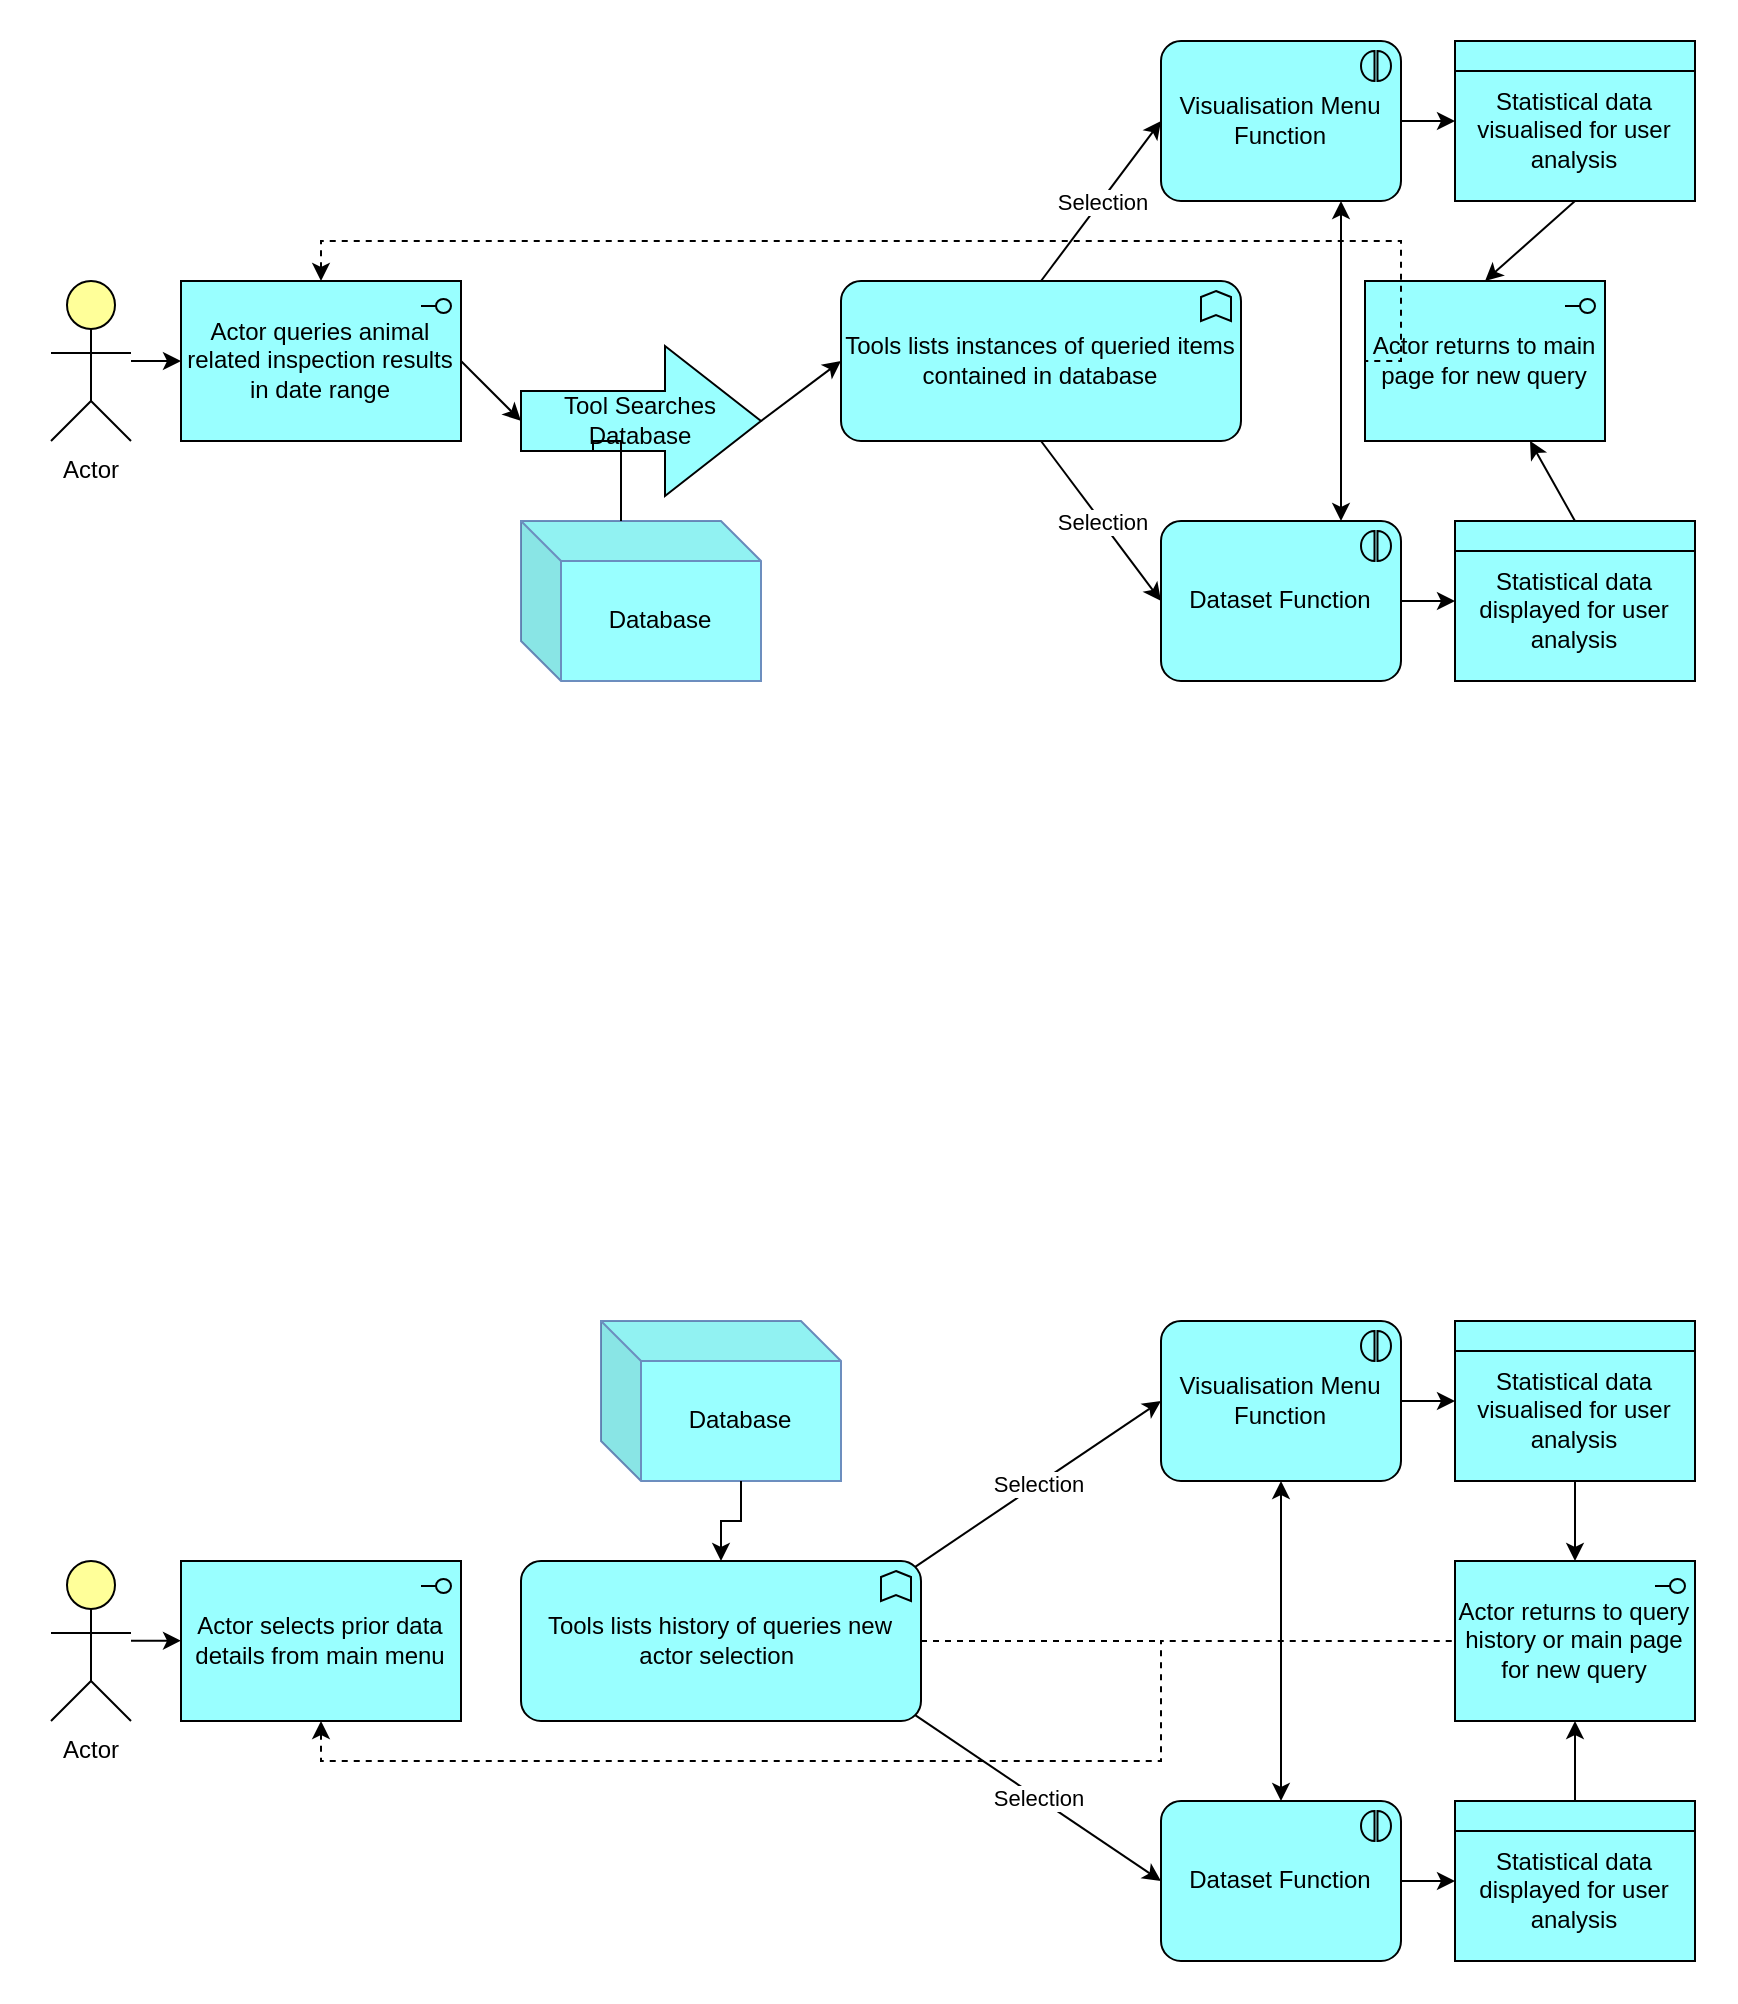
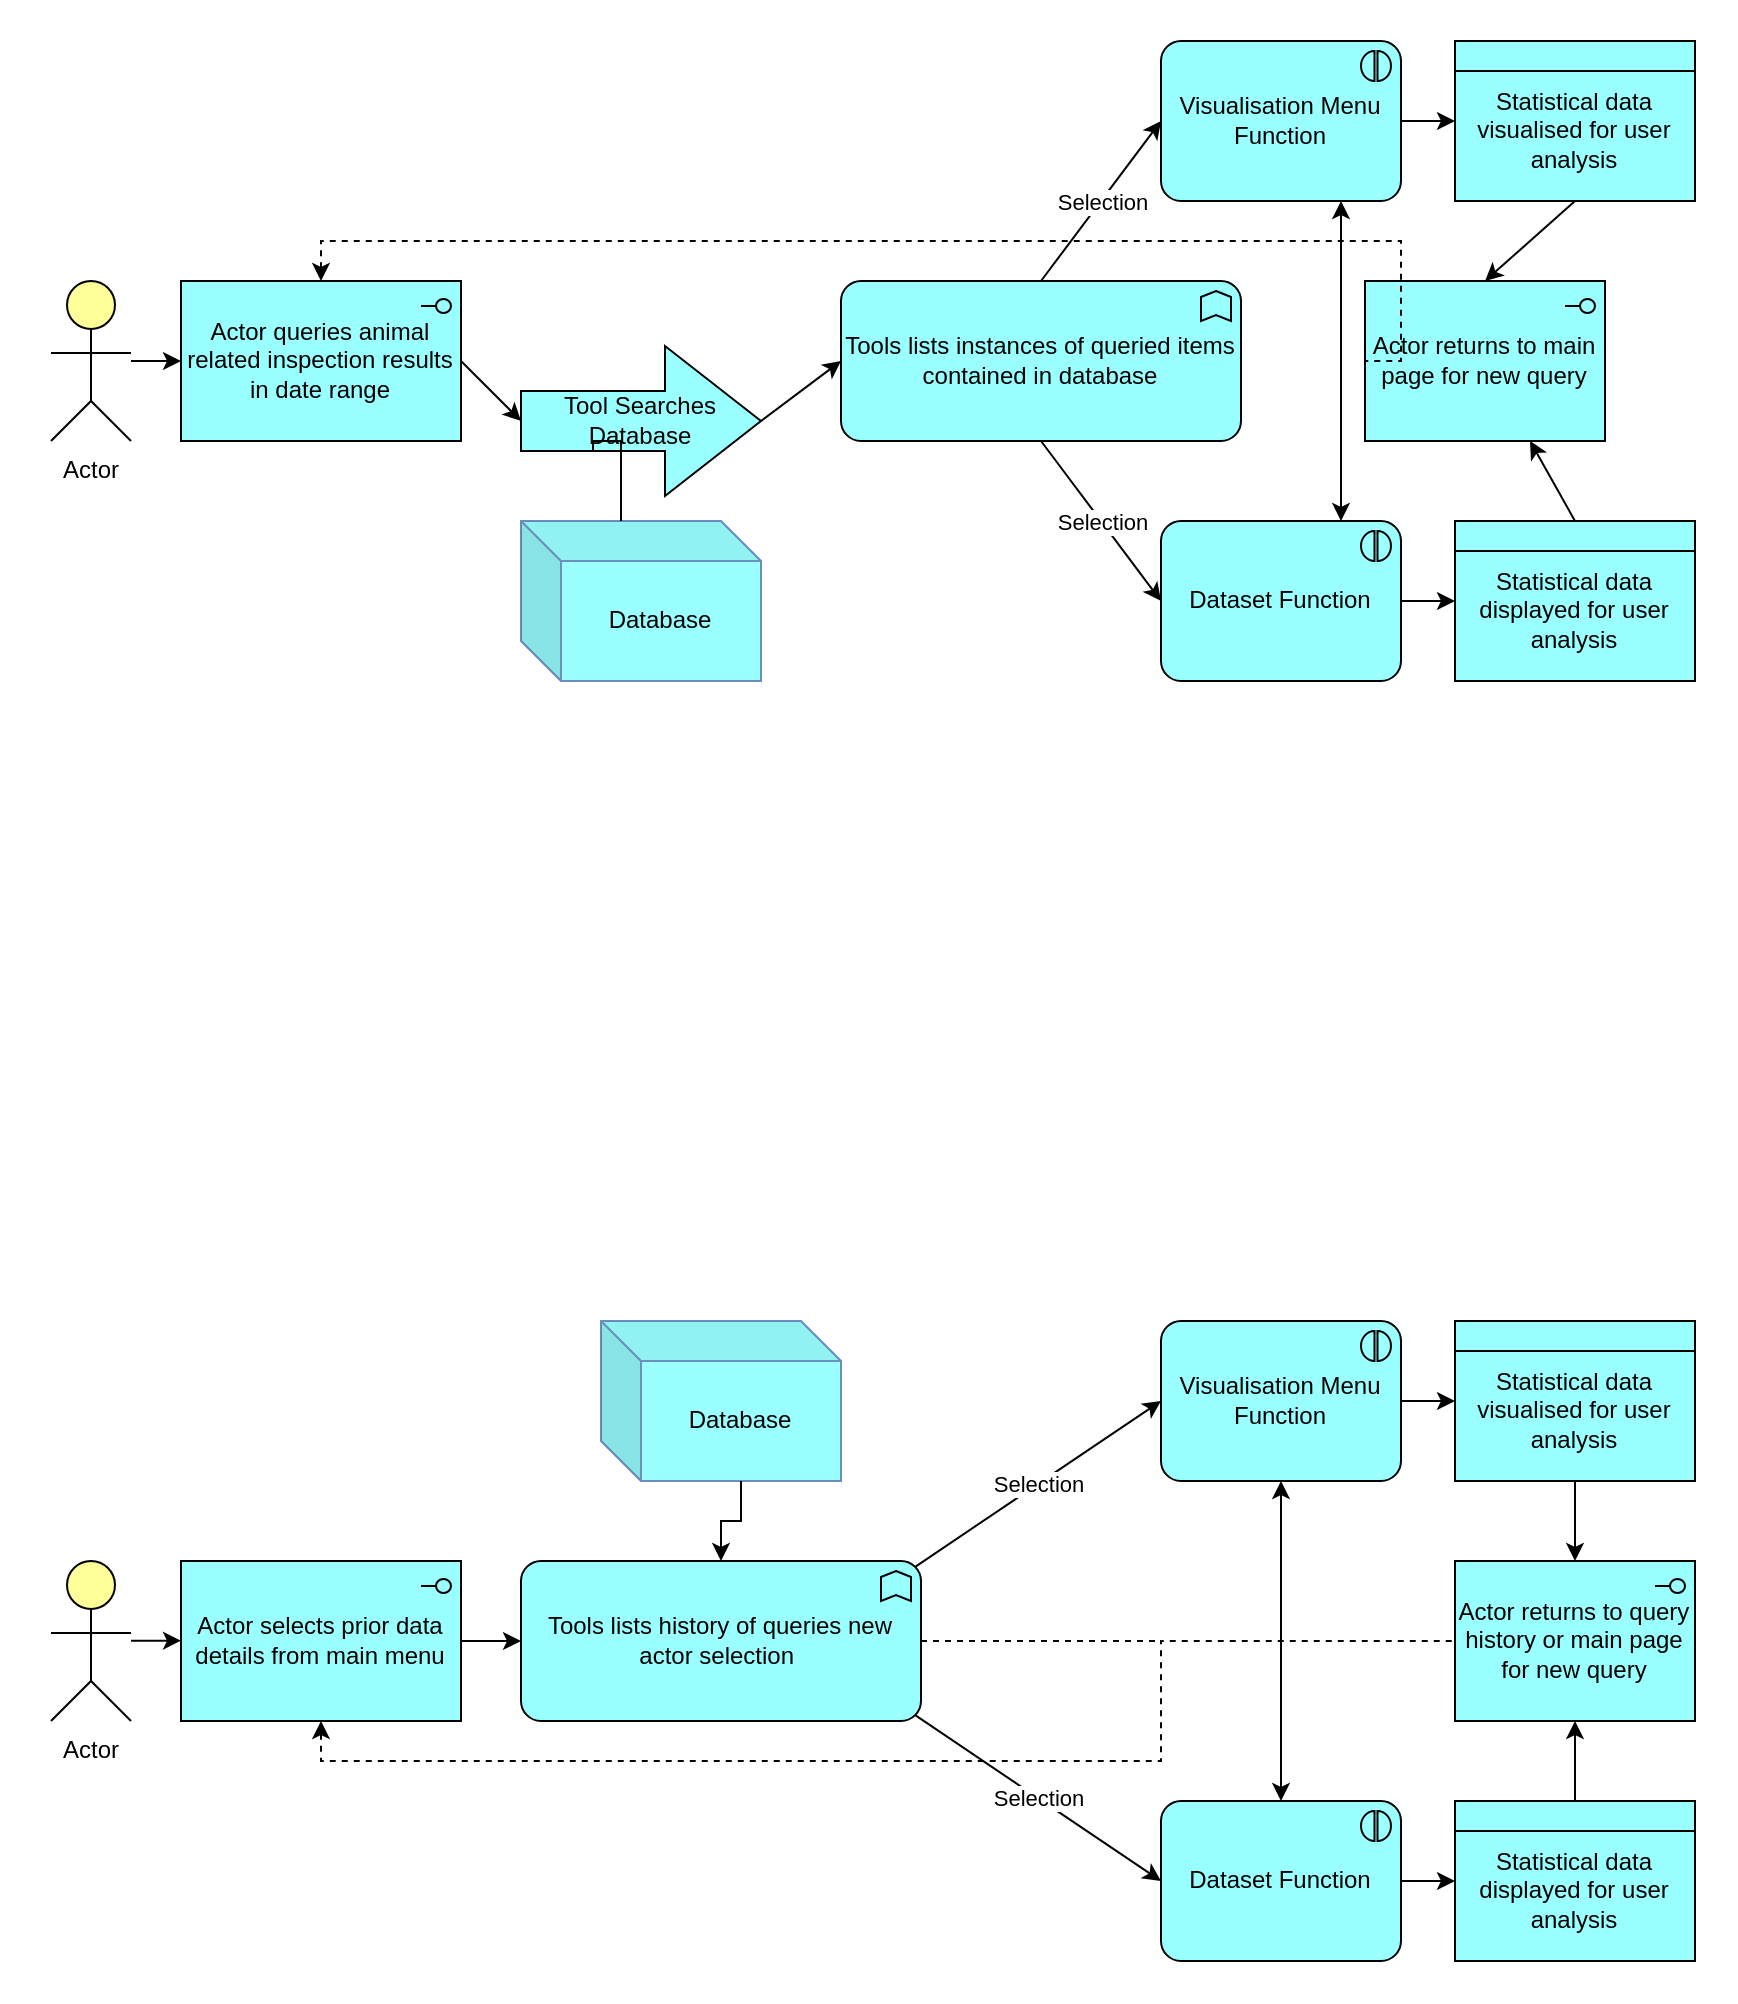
none -> (484, 1641)
